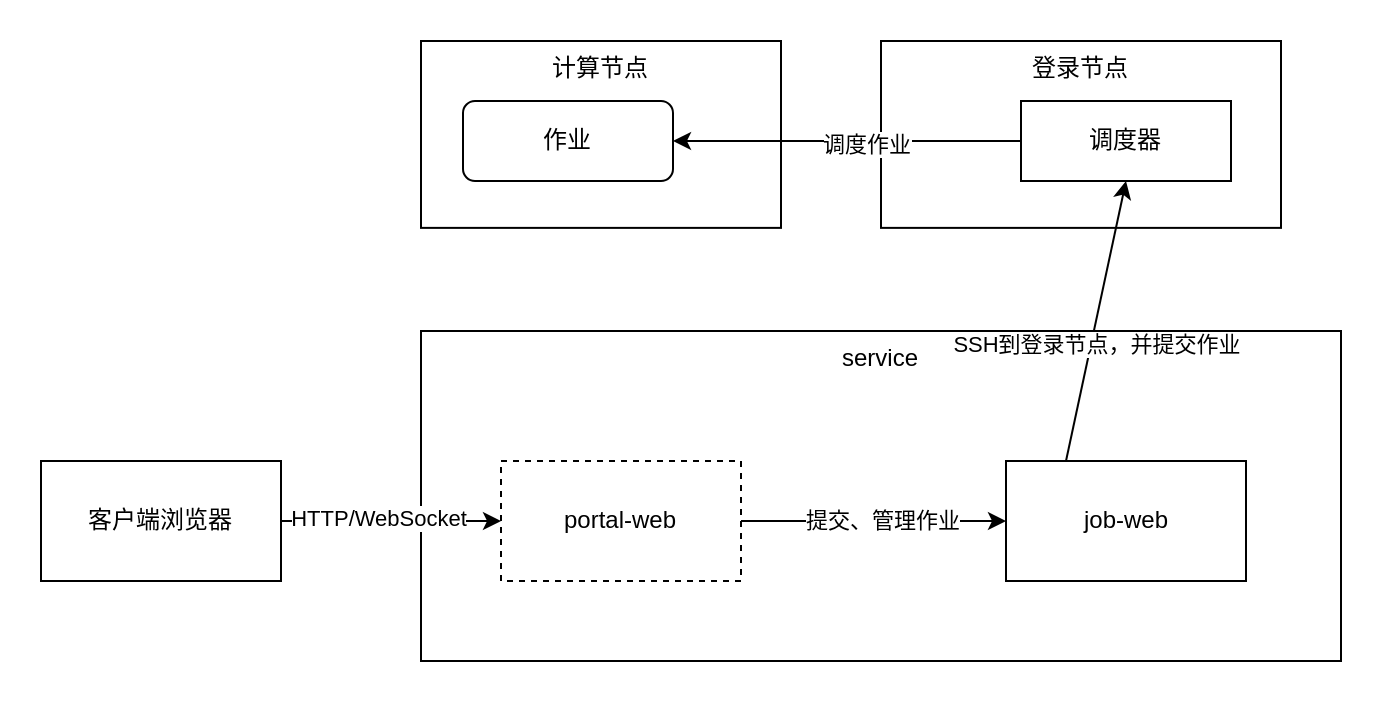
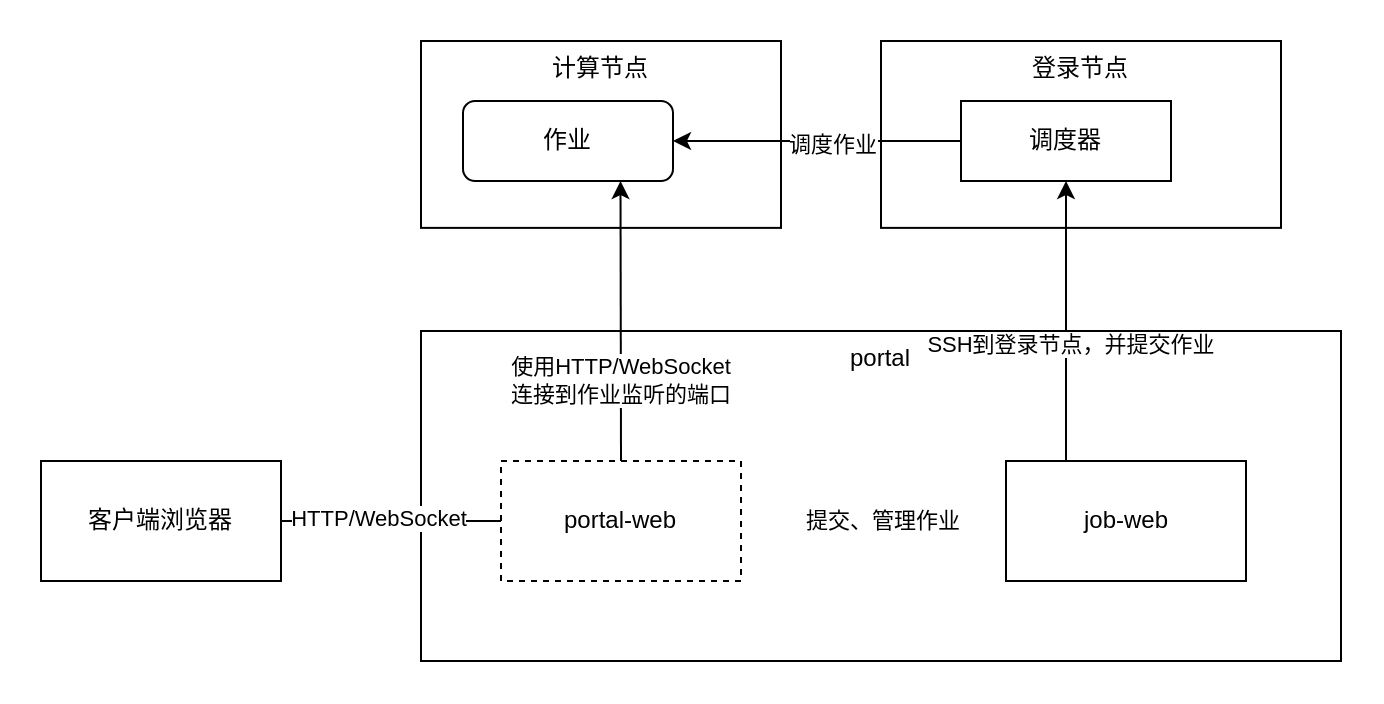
(1126, 141) -> (1066, 141)
none -> (621, 285)
(881, 359) -> (881, 359)
(486, 521) -> (492, 521)
(774, 521) -> none
